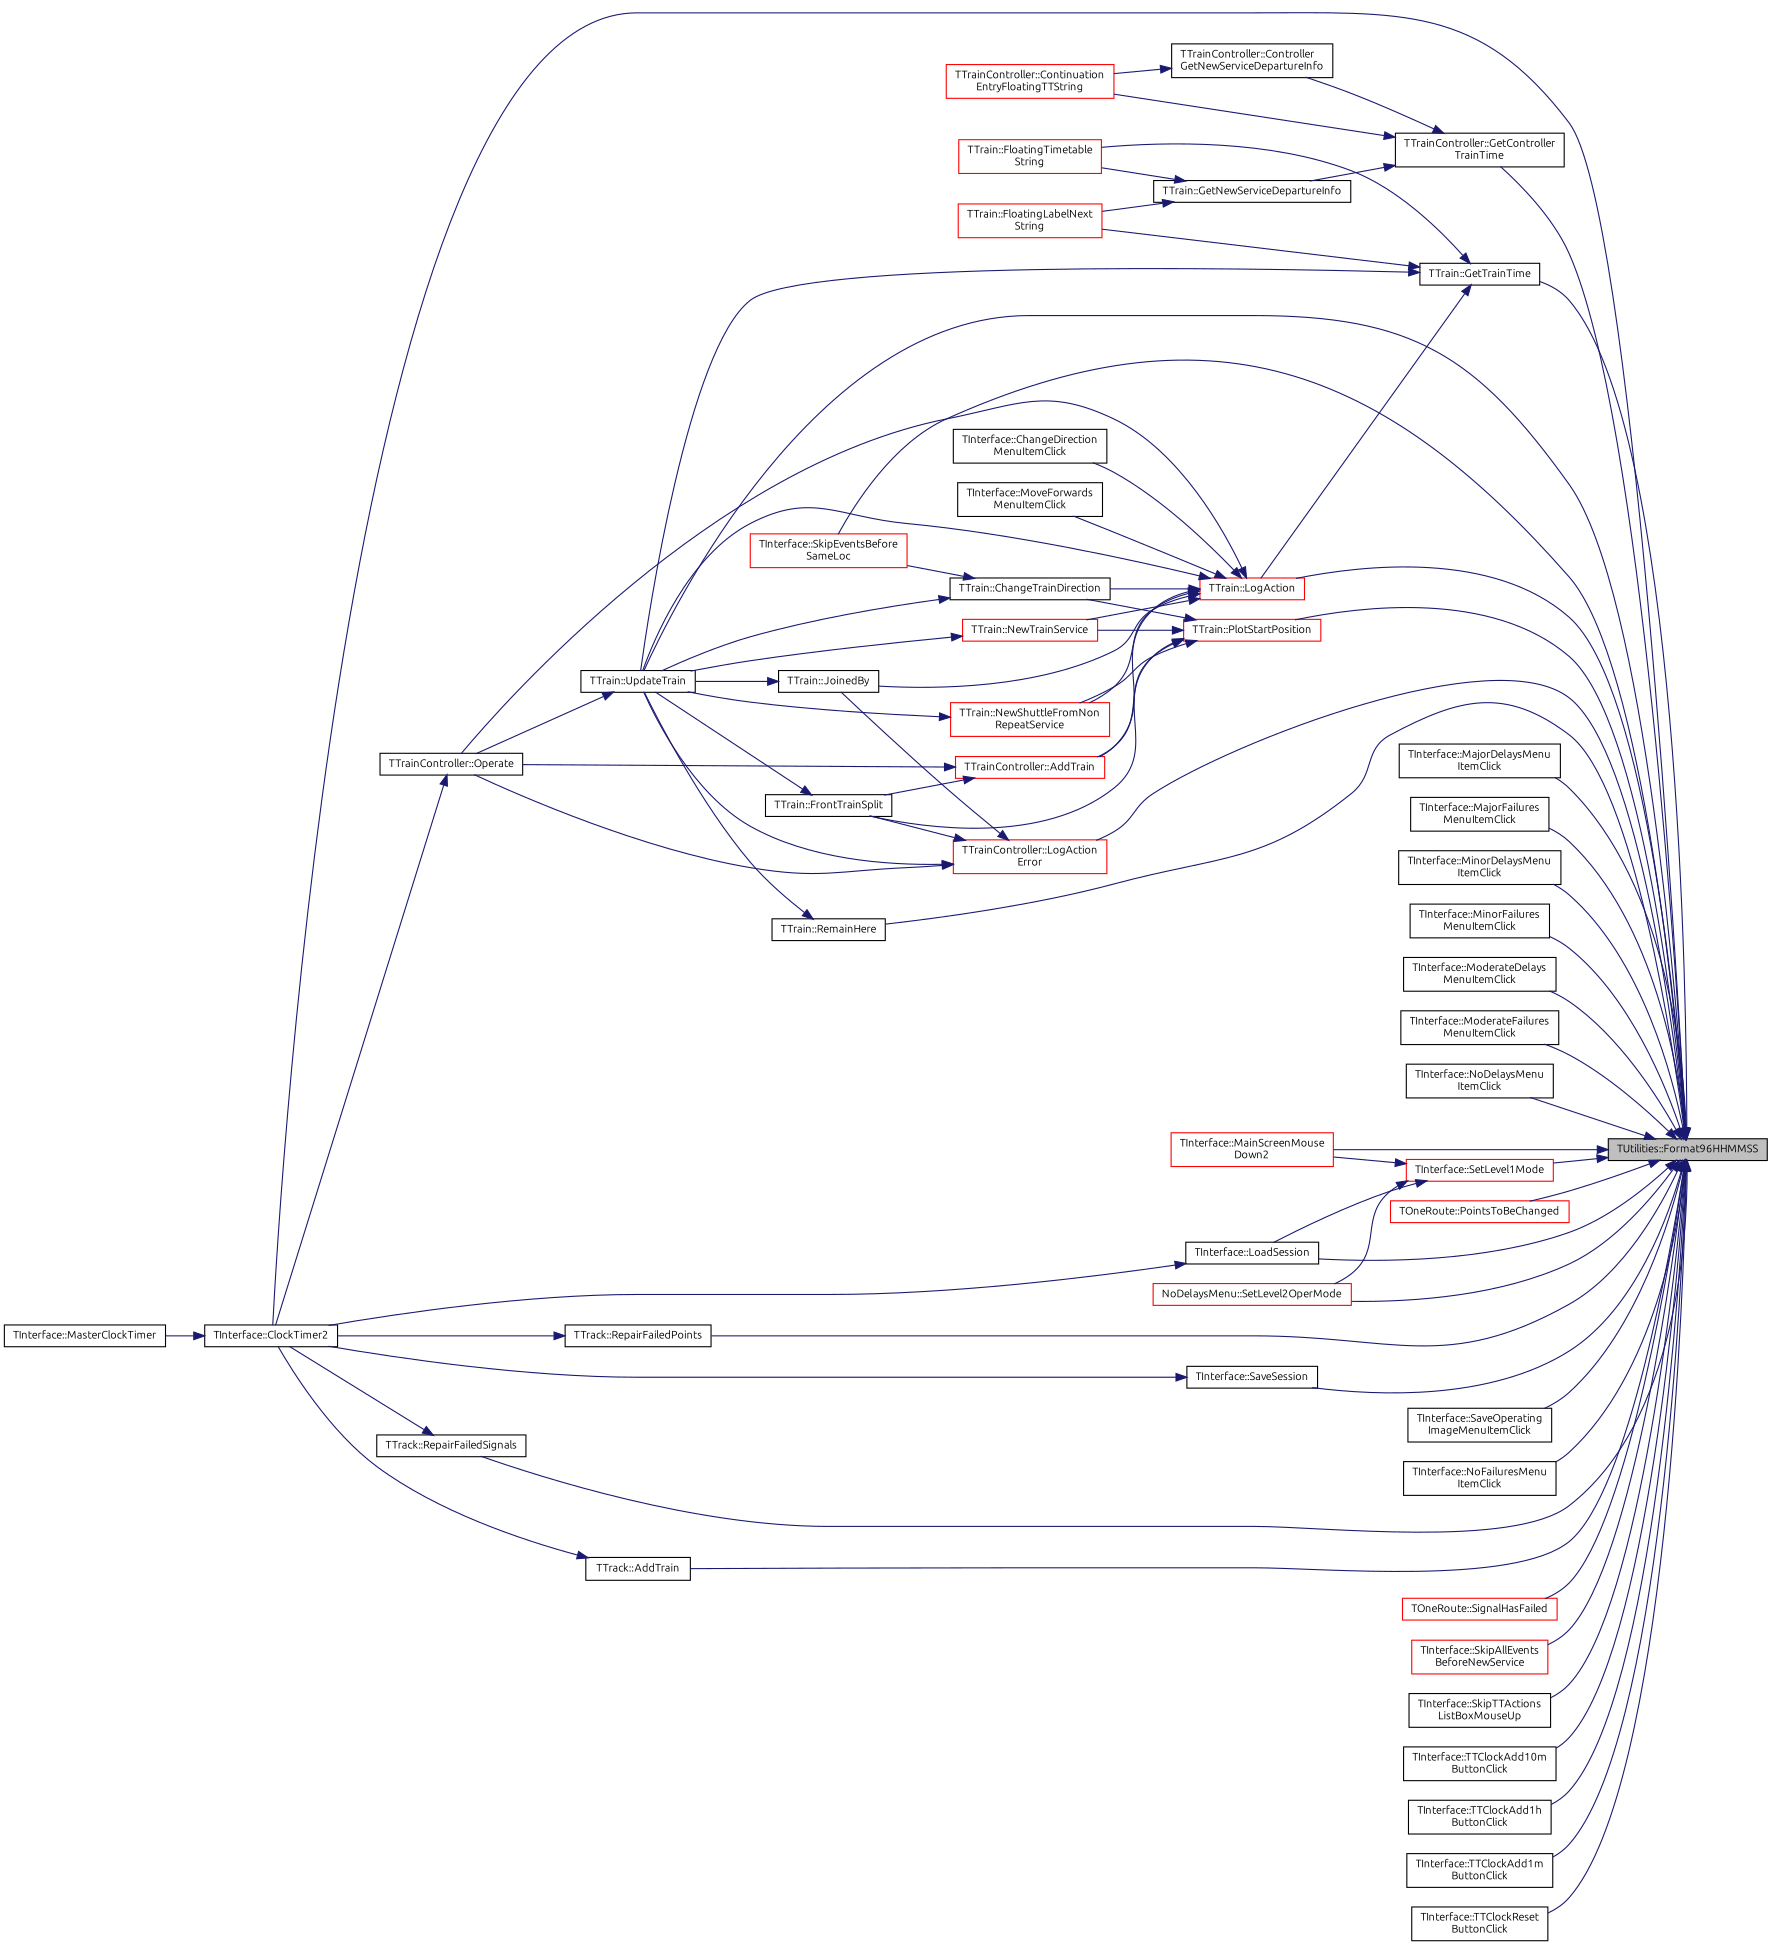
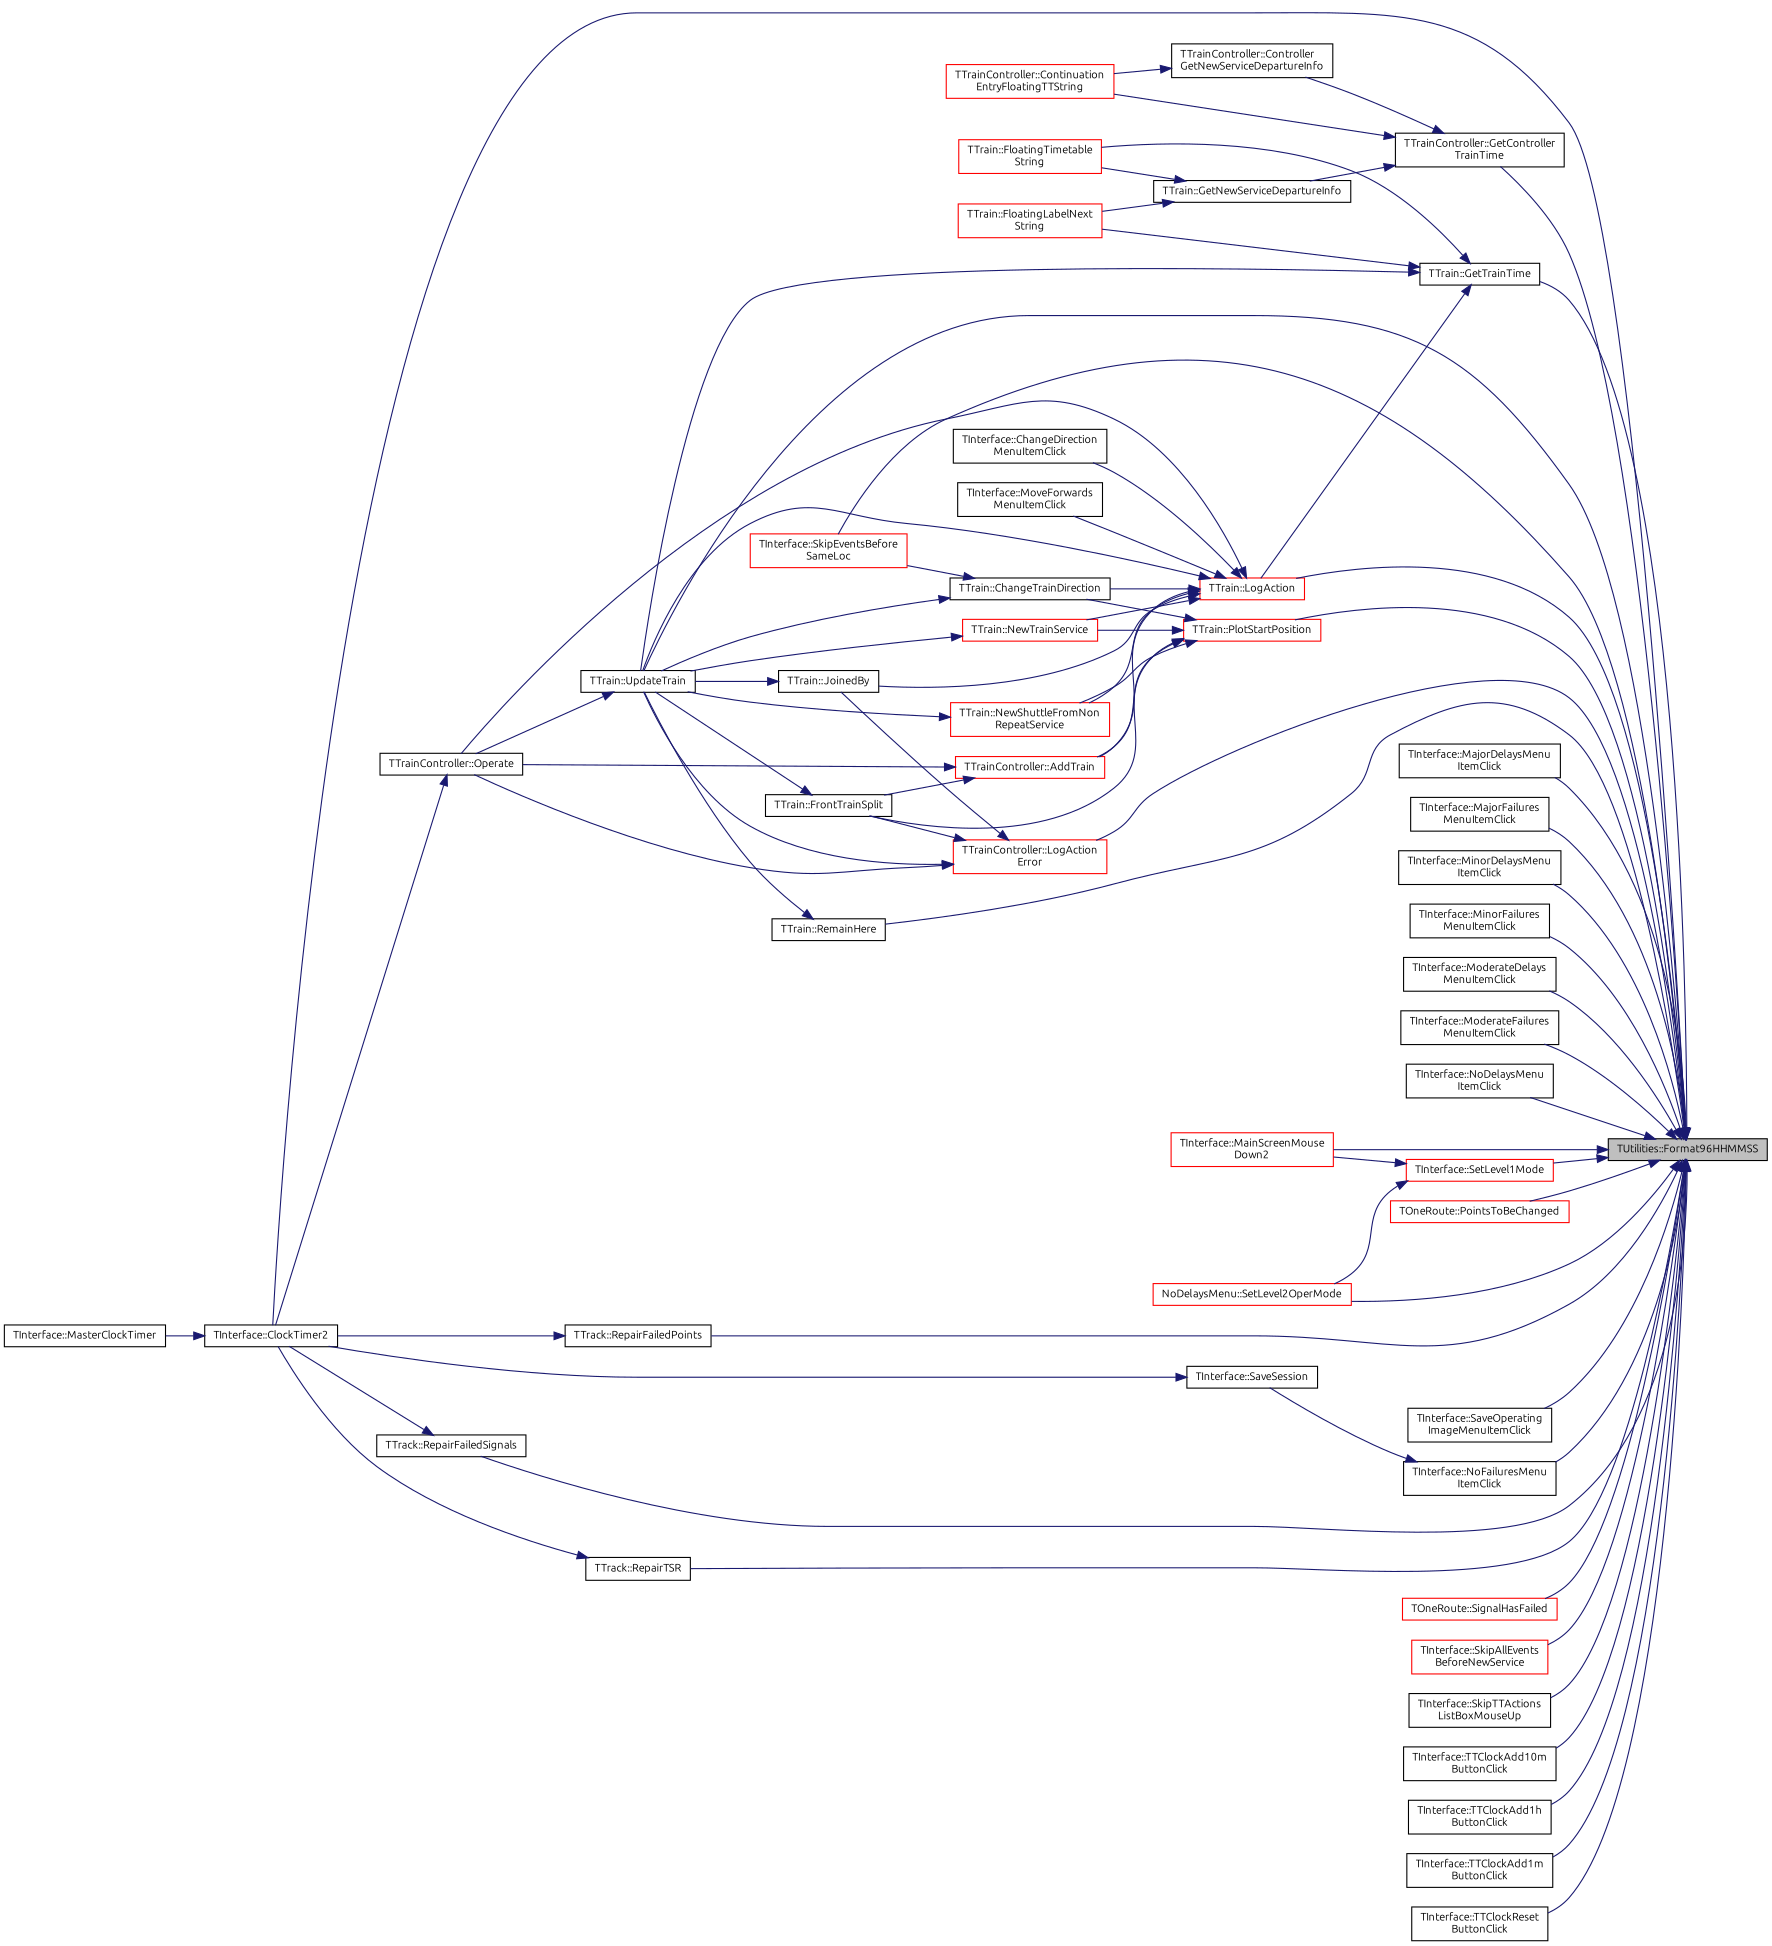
(1252, 1253) -> none
(1548, 1362) -> (1336, 1426)
(638, 1569) -> (638, 1569)
